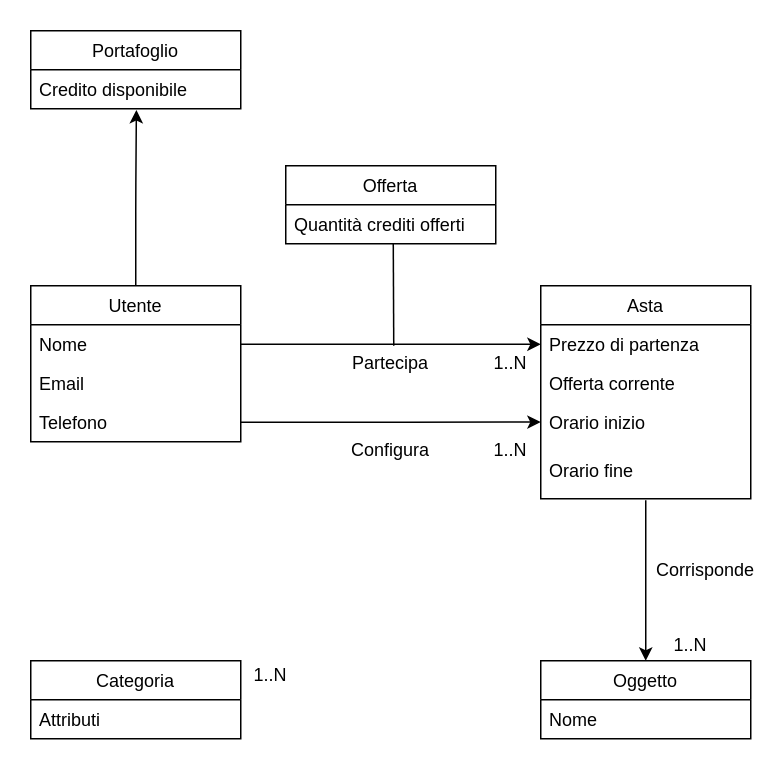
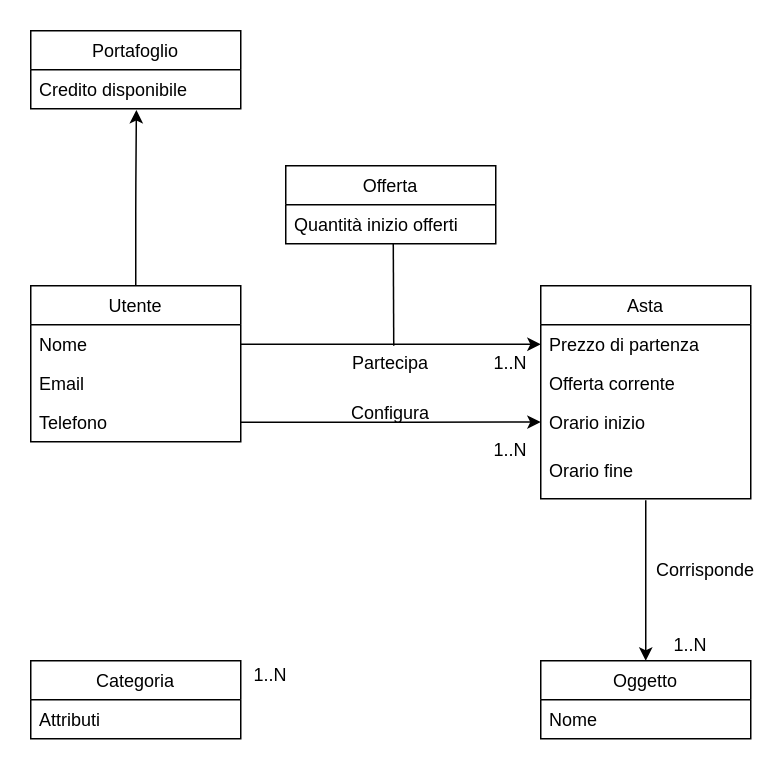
(401, 225) -> (394, 225)
(391, 451) -> (391, 413)
